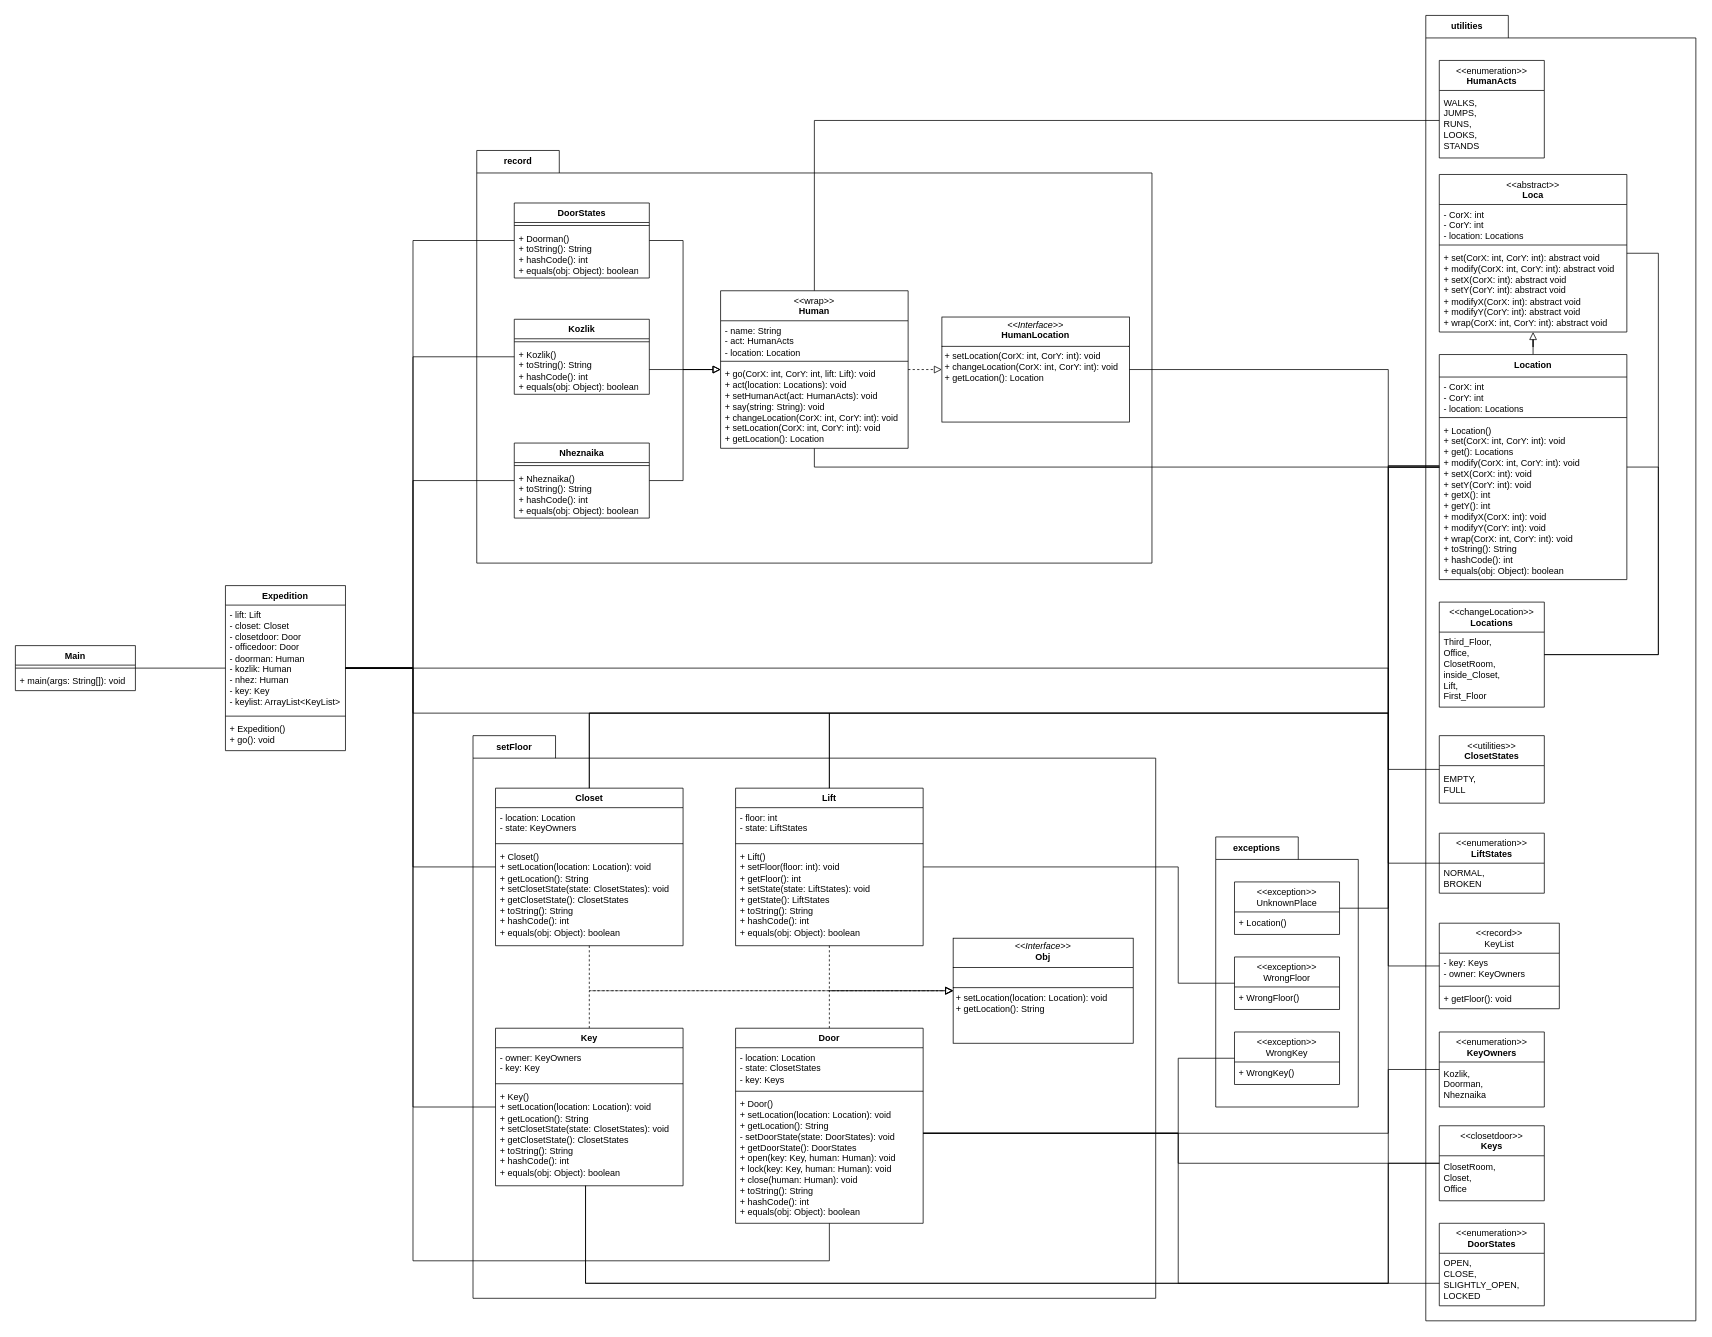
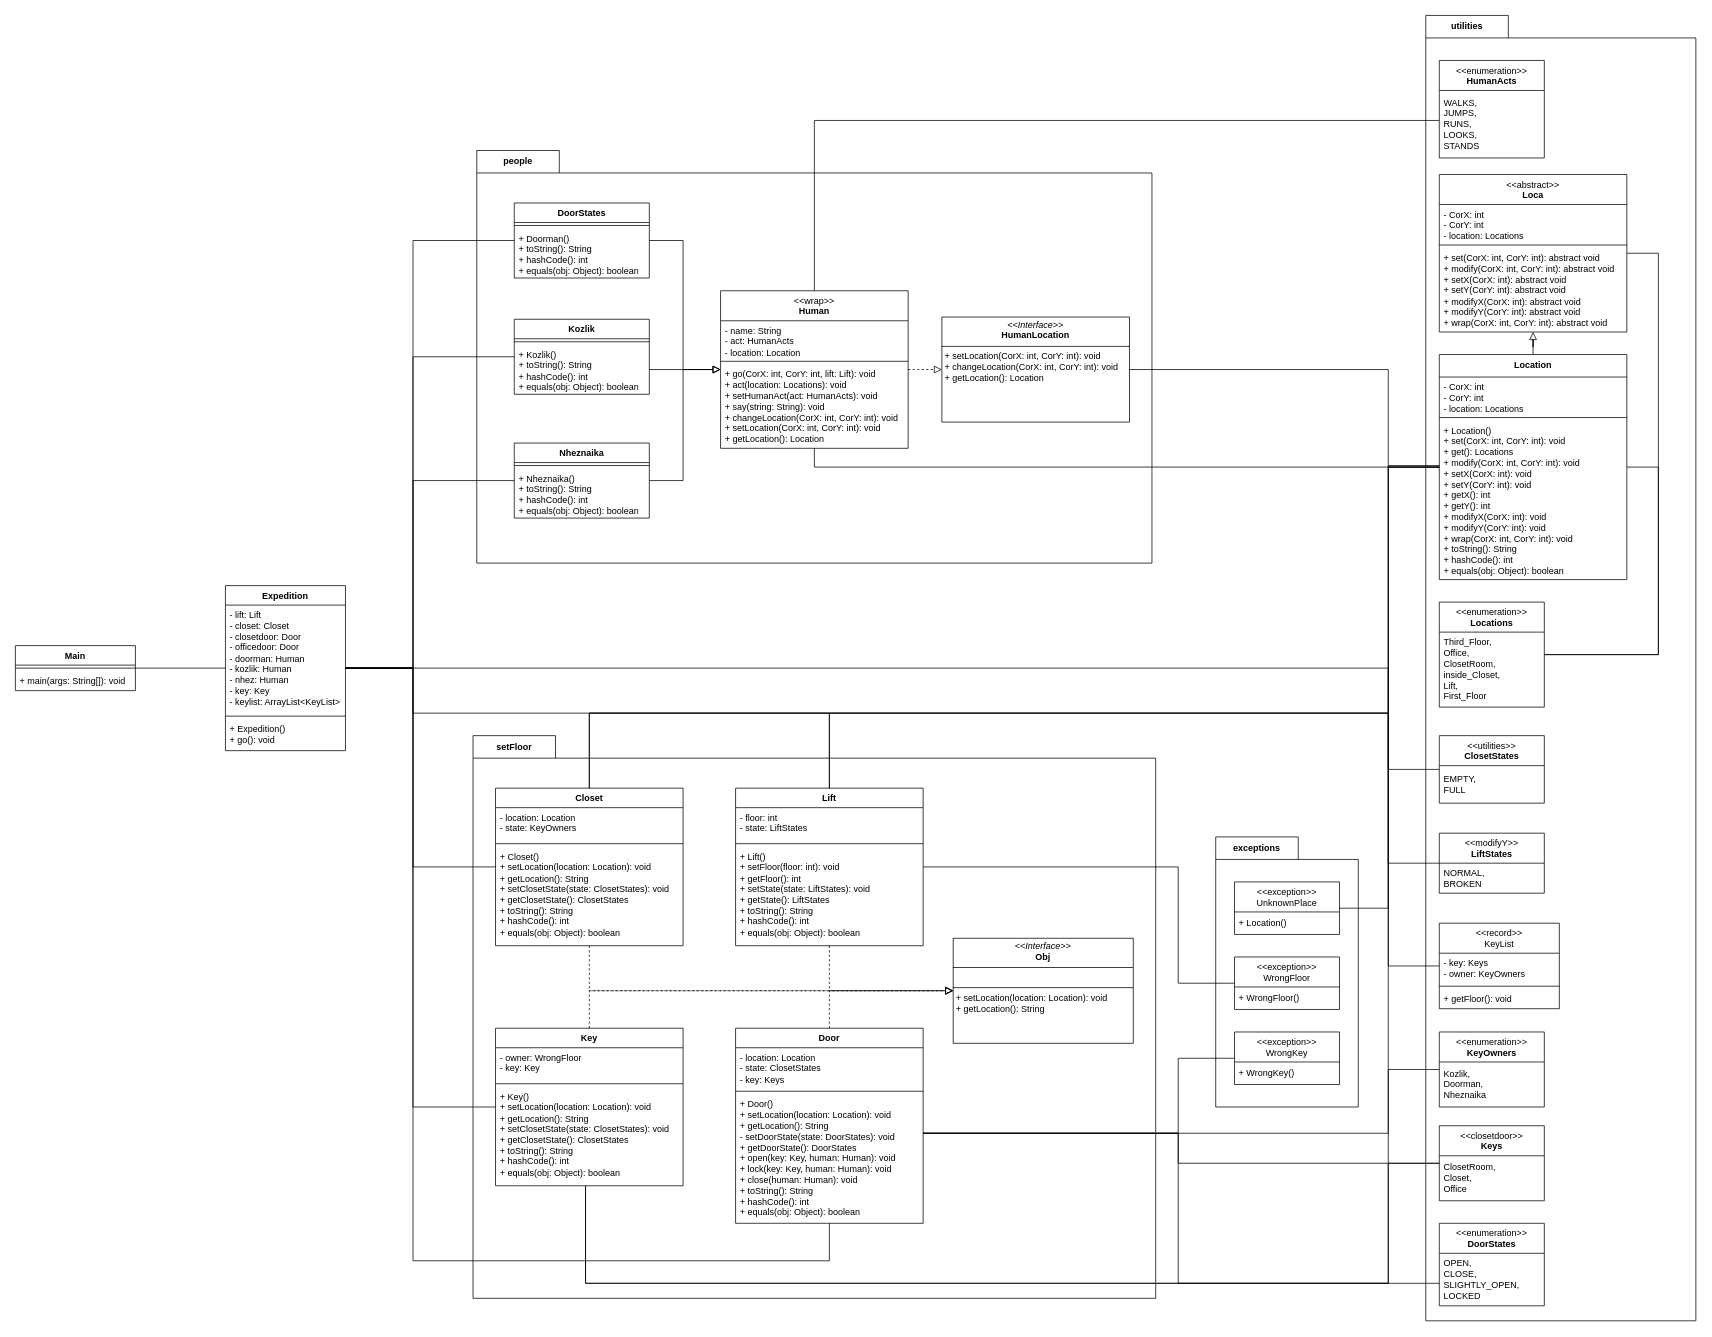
(518, 162) -> (518, 162)
(1491, 618) -> (1491, 618)
(1491, 849) -> (1491, 849)
(542, 1063) -> (543, 1063)
